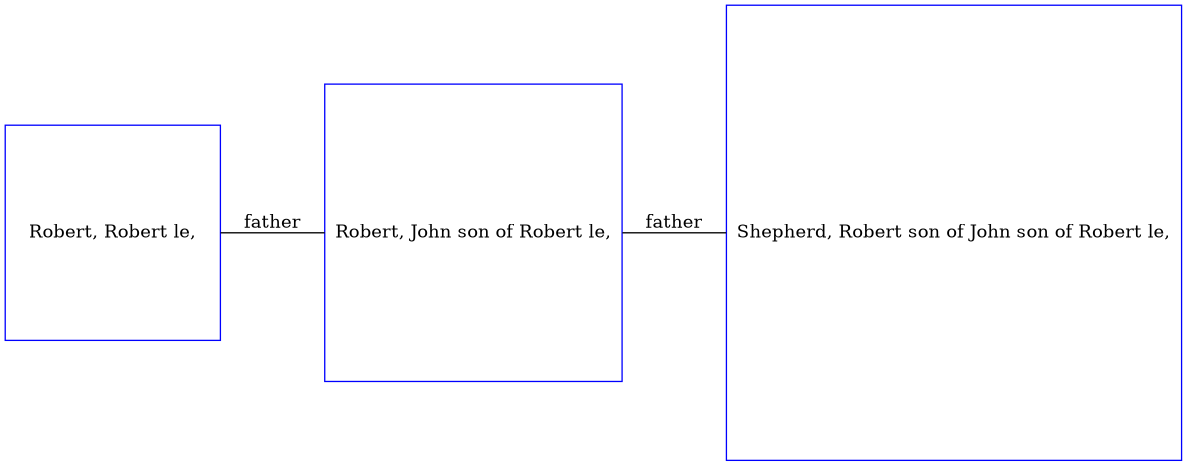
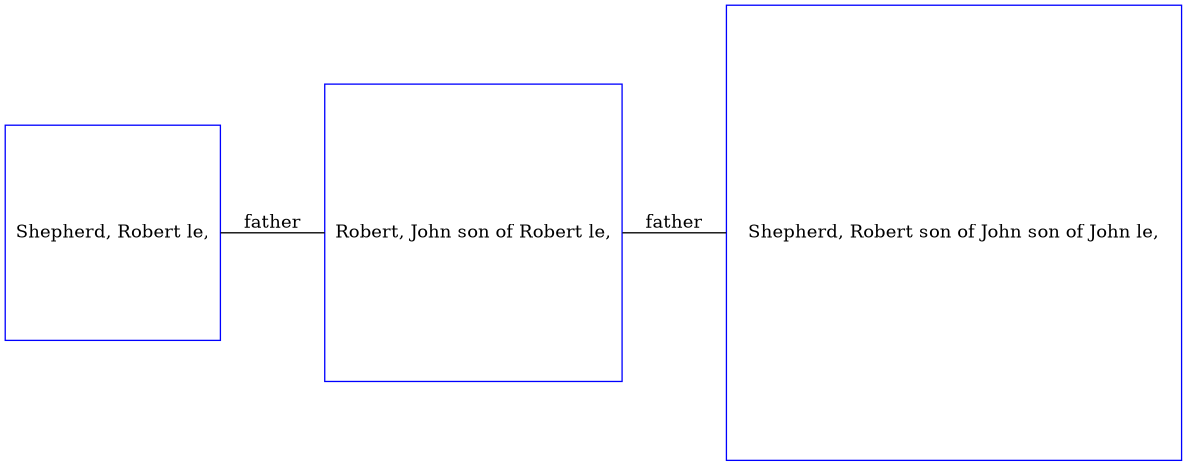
(113, 233) -> (113, 233)
(954, 233) -> (954, 233)
